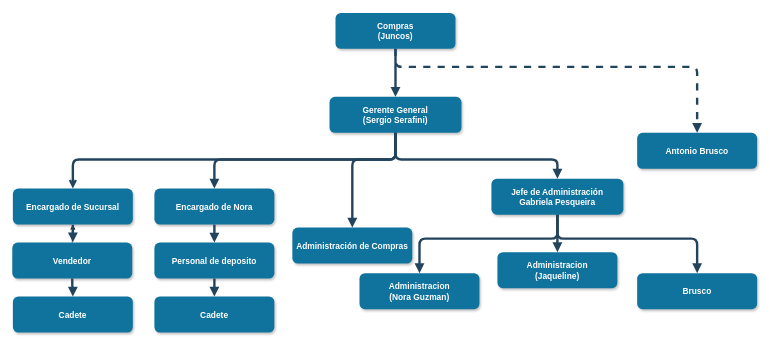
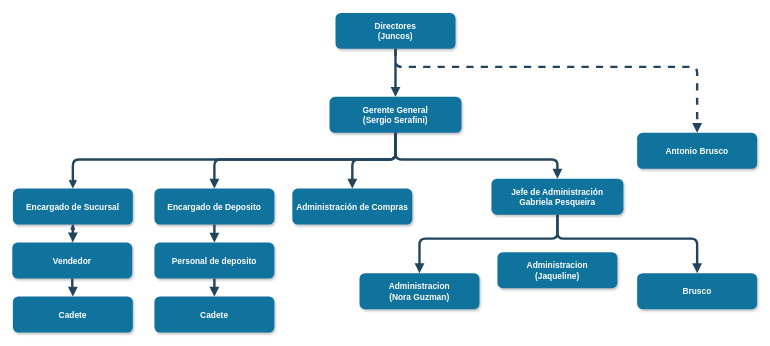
(395, 26) -> (395, 26)
(214, 207) -> (214, 207)
(558, 241) -> none
(353, 245) -> (353, 206)
